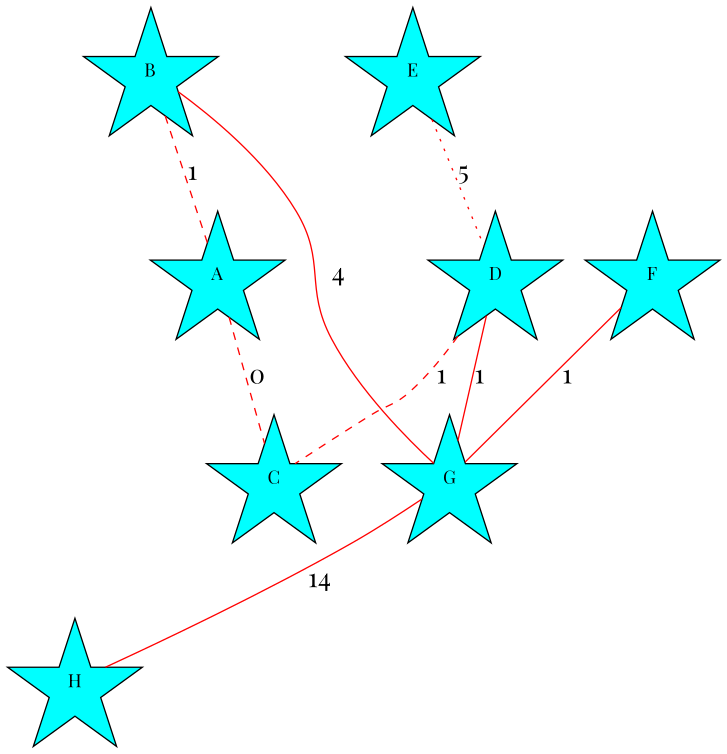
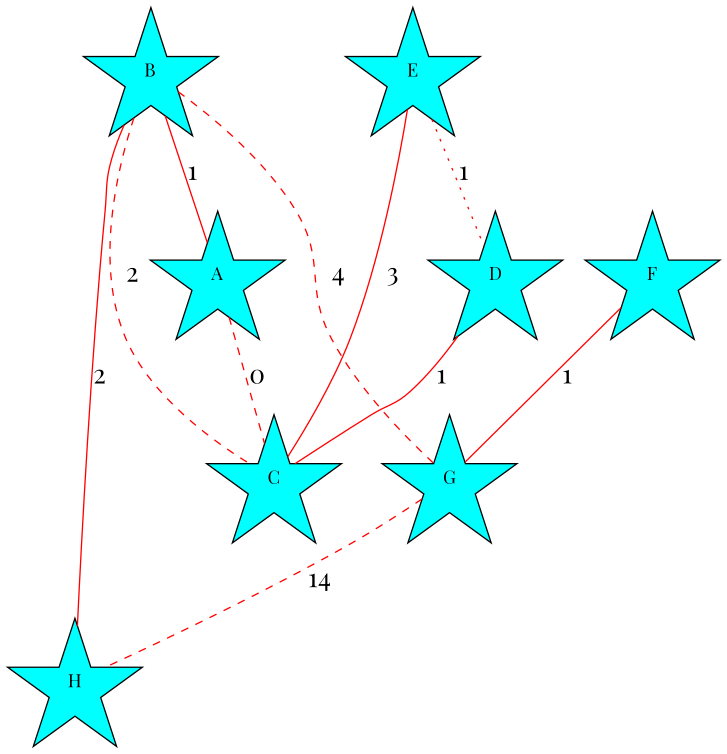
(464, 173) -> (464, 173)
(186, 179) -> (186, 179)
(315, 271) -> (315, 271)
none -> (367, 290)
none -> (118, 316)
none -> (92, 374)
(472, 378) -> none
(393, 403) -> (393, 403)
(267, 589) -> (267, 589)
